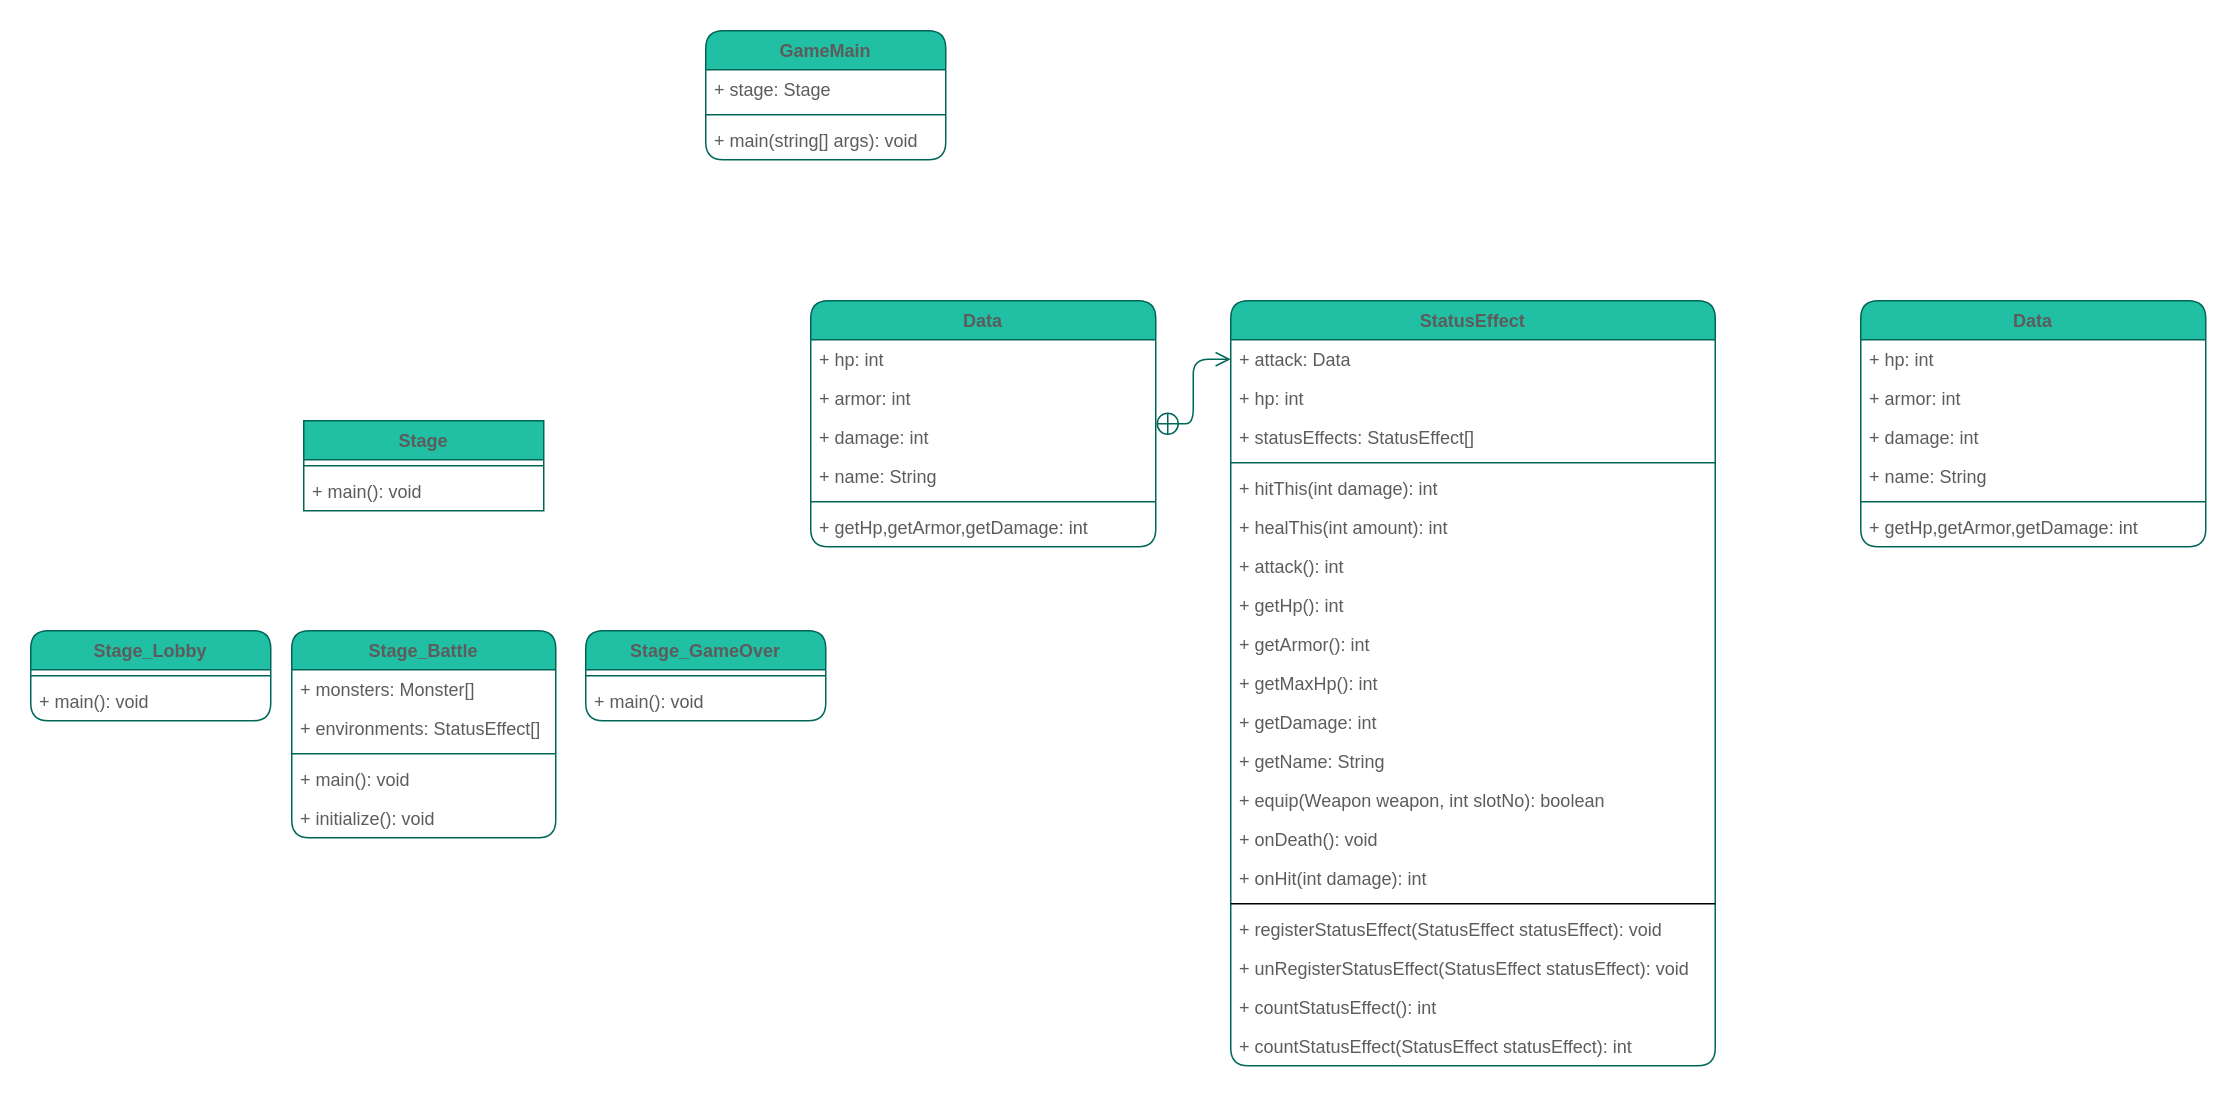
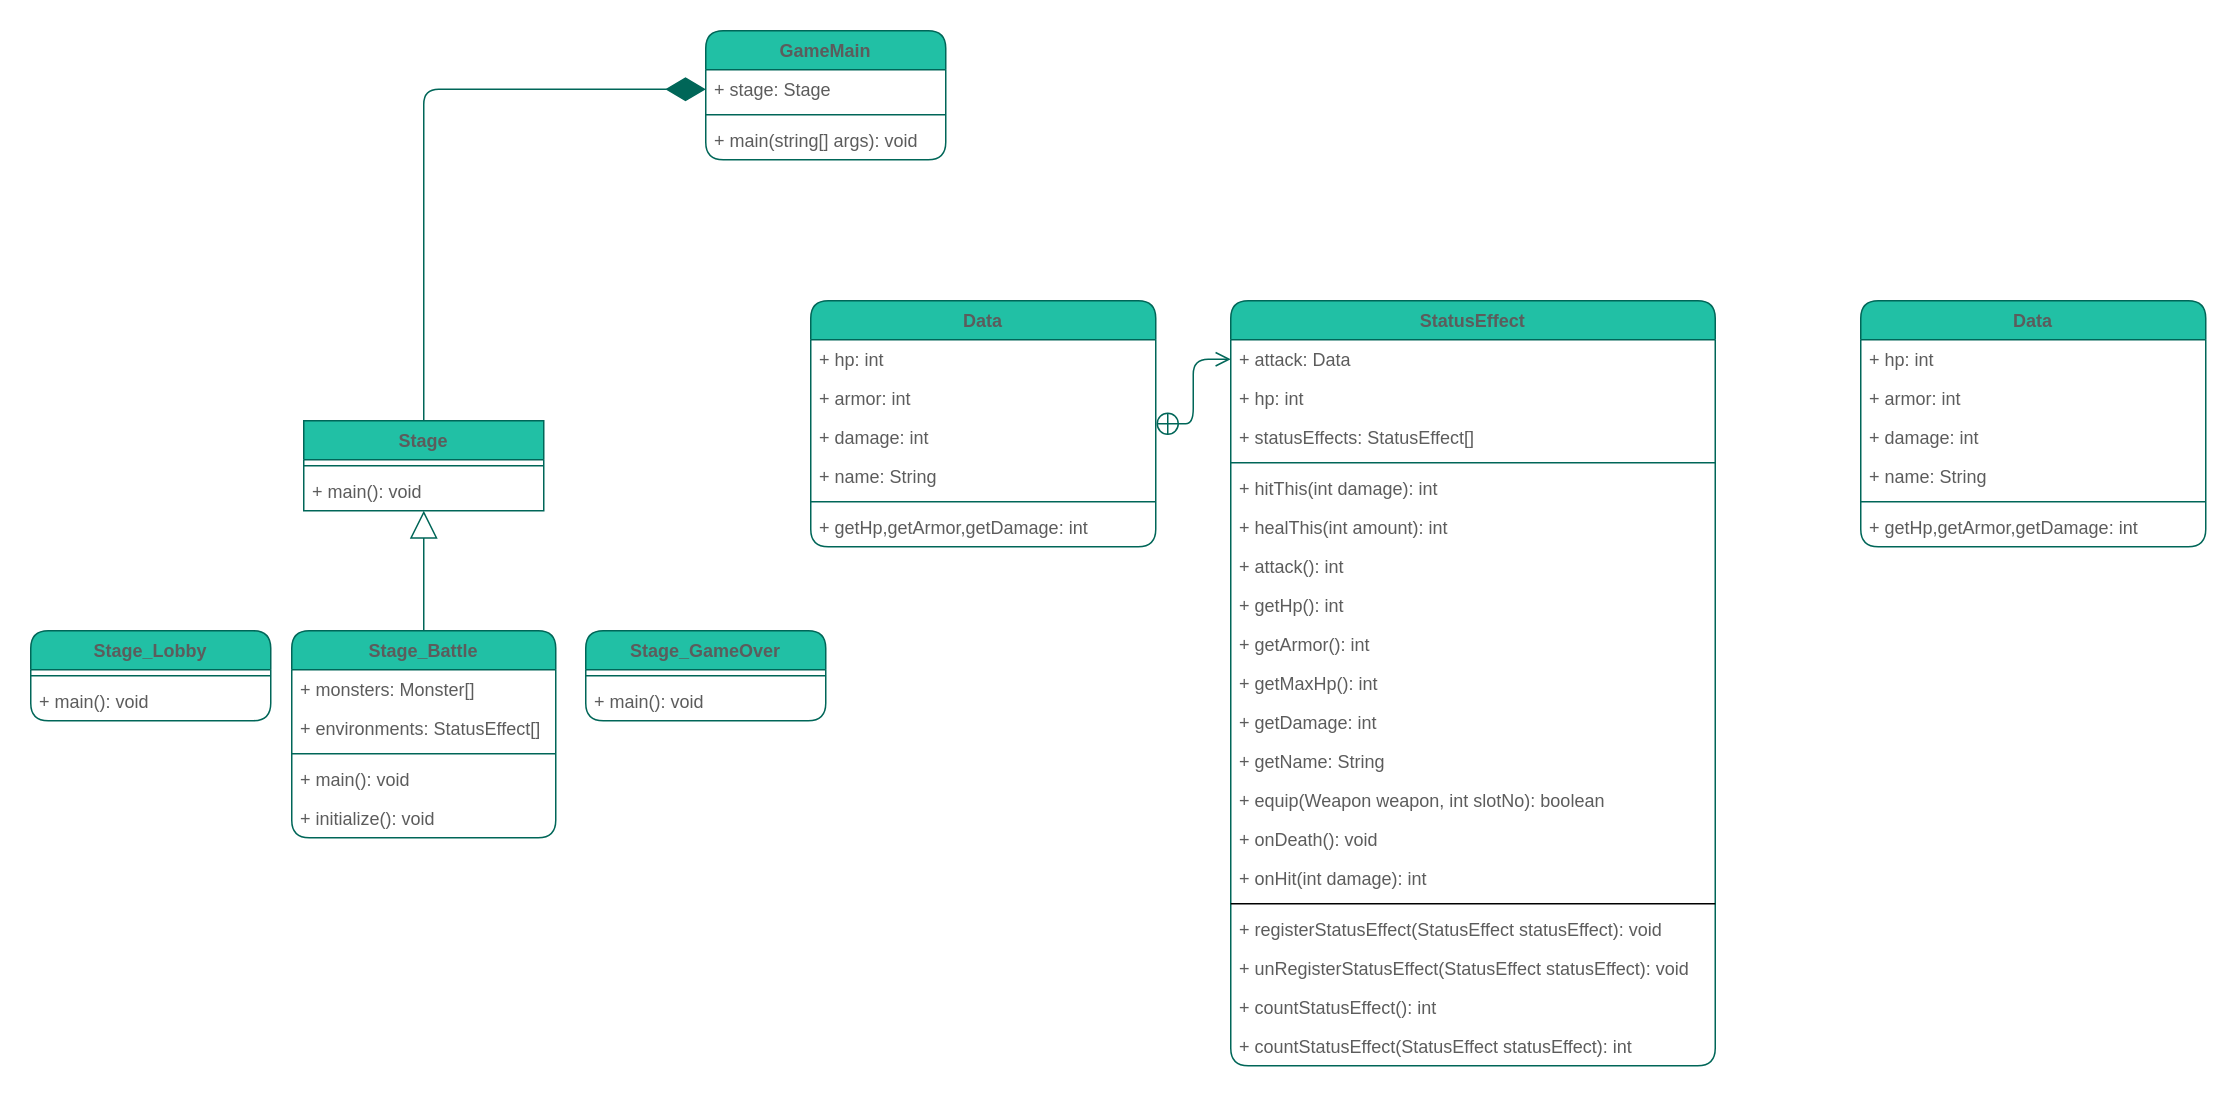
none -> (424, 138)
none -> (424, 584)
